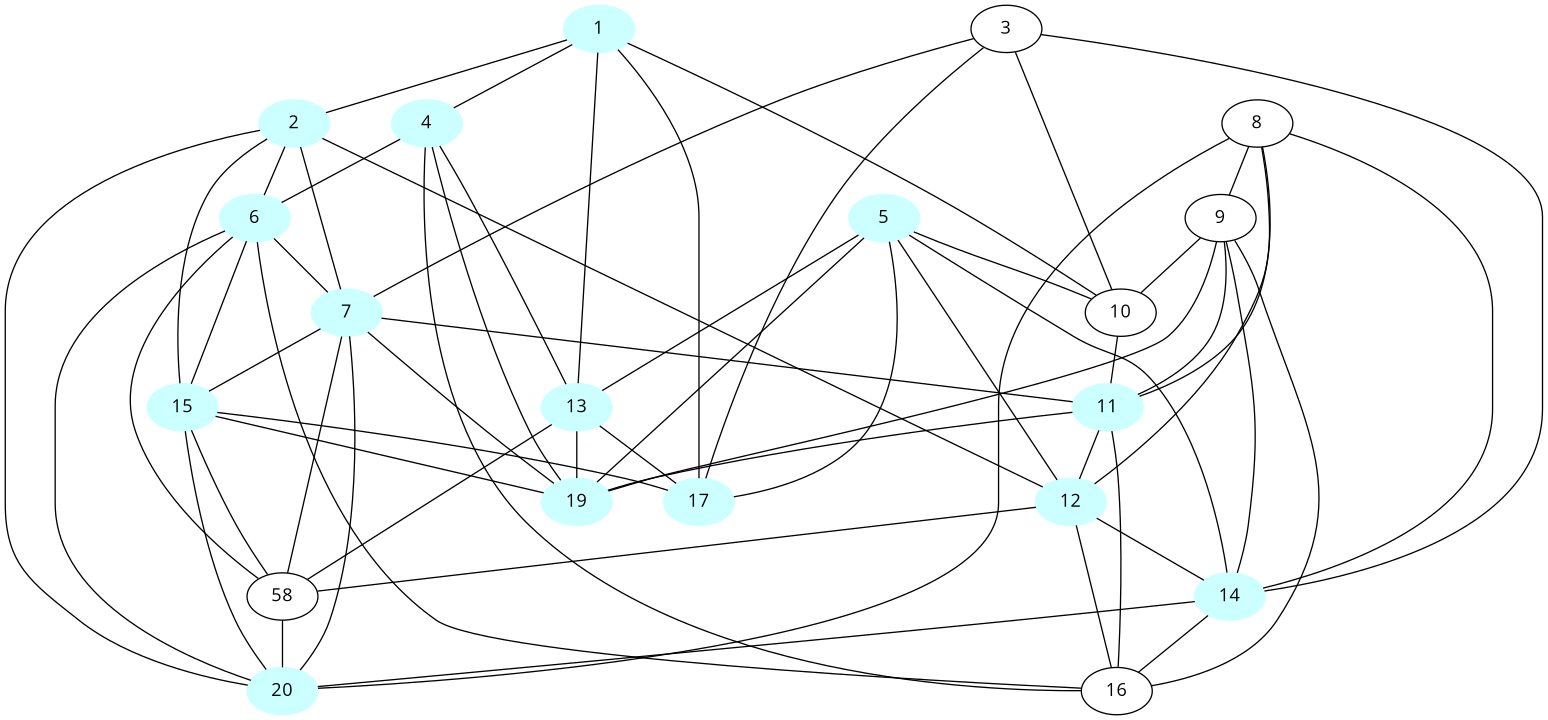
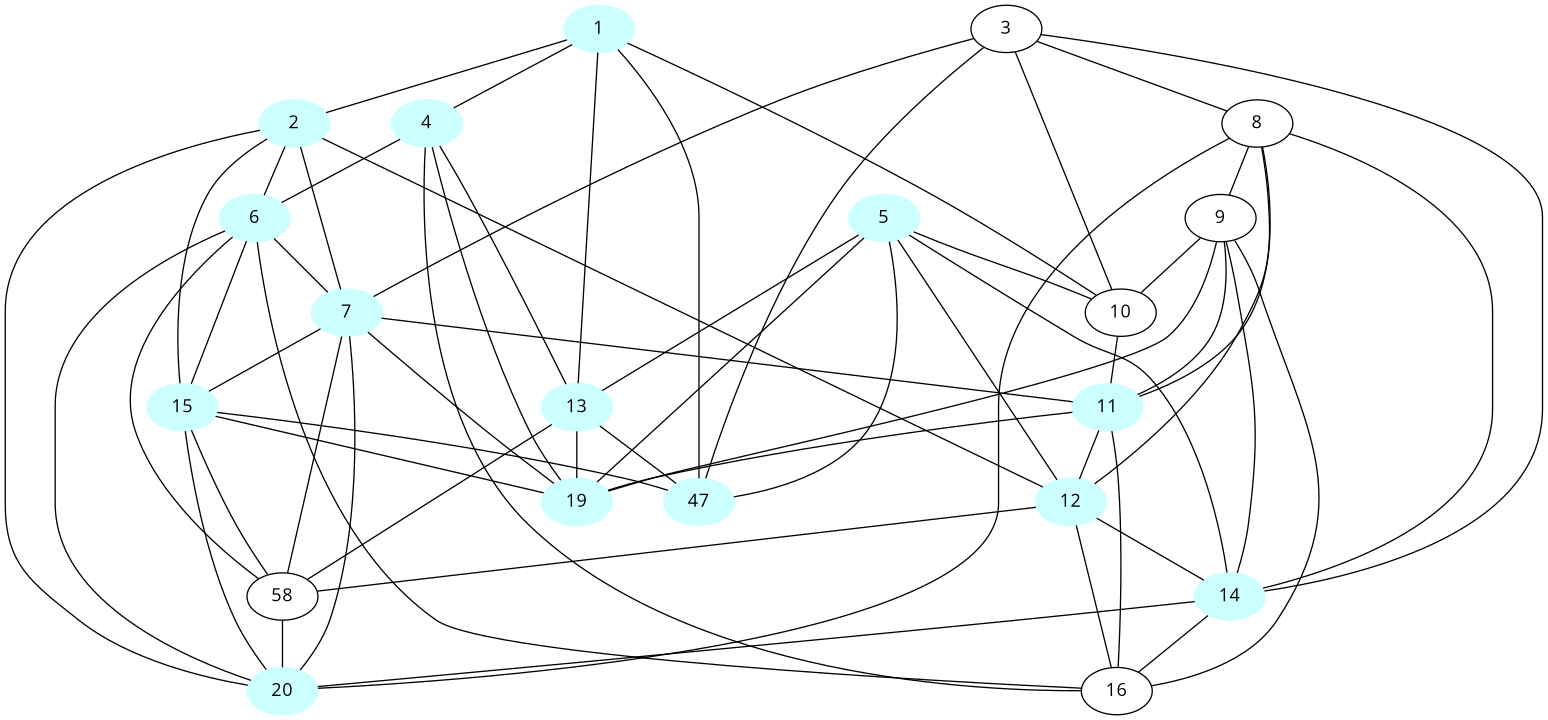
none -> (1132, 76)
(699, 502) -> (699, 502)
